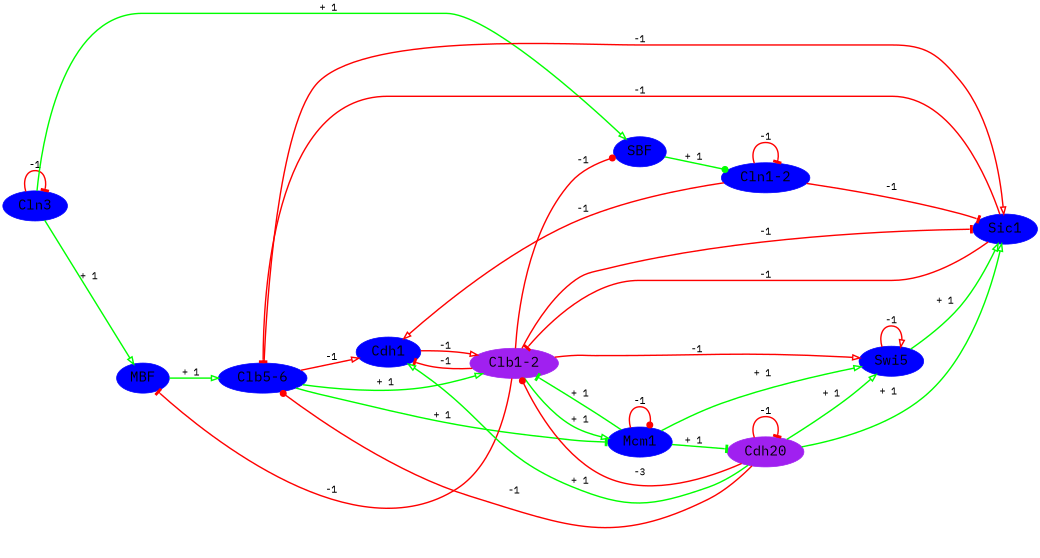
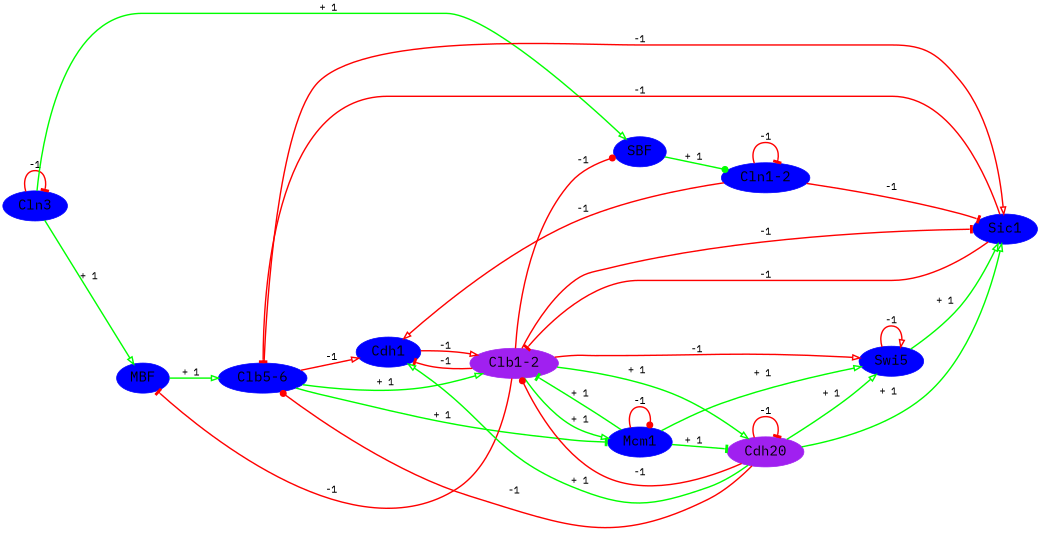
none -> (655, 387)
(640, 473) -> (640, 473)
